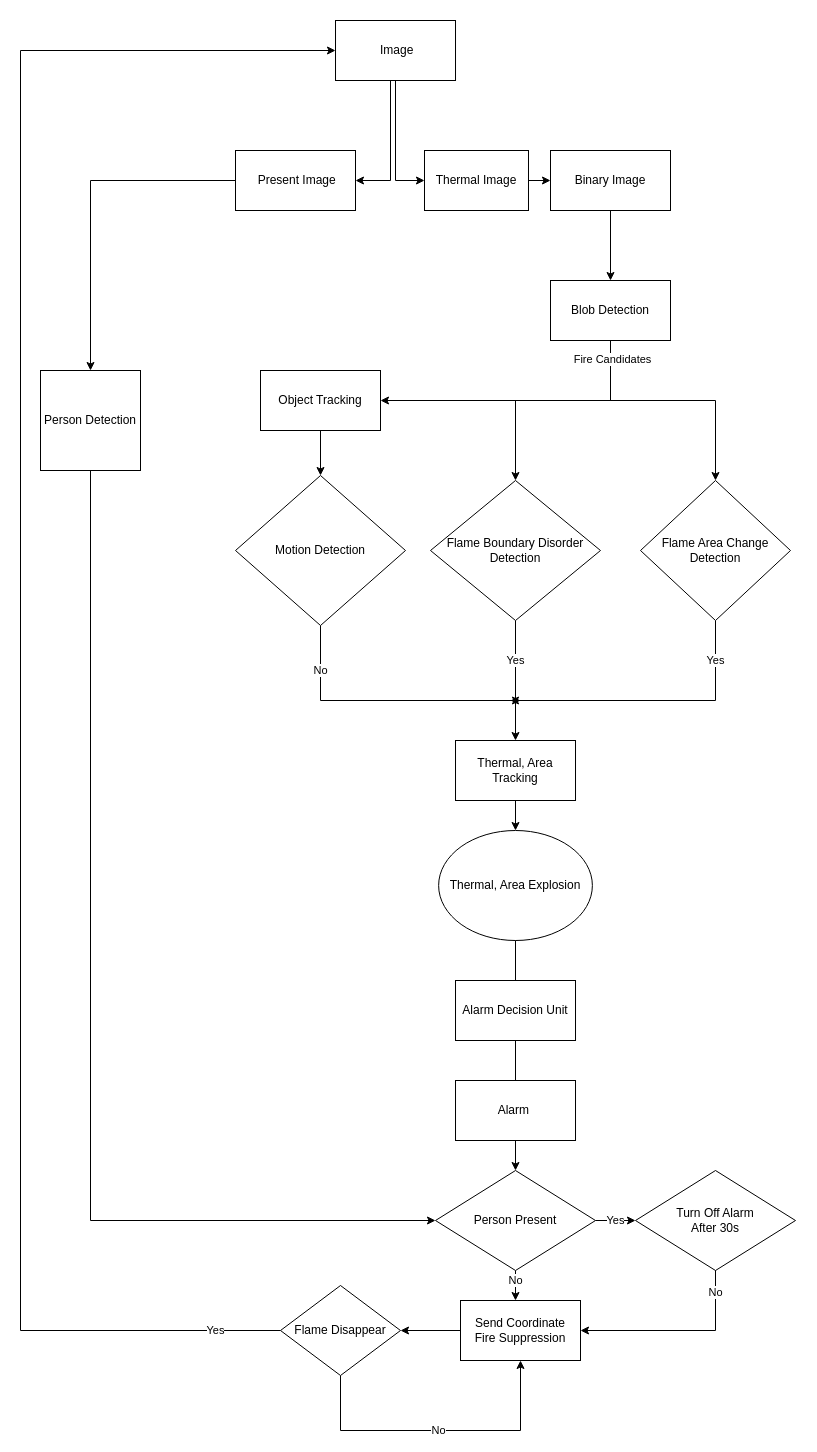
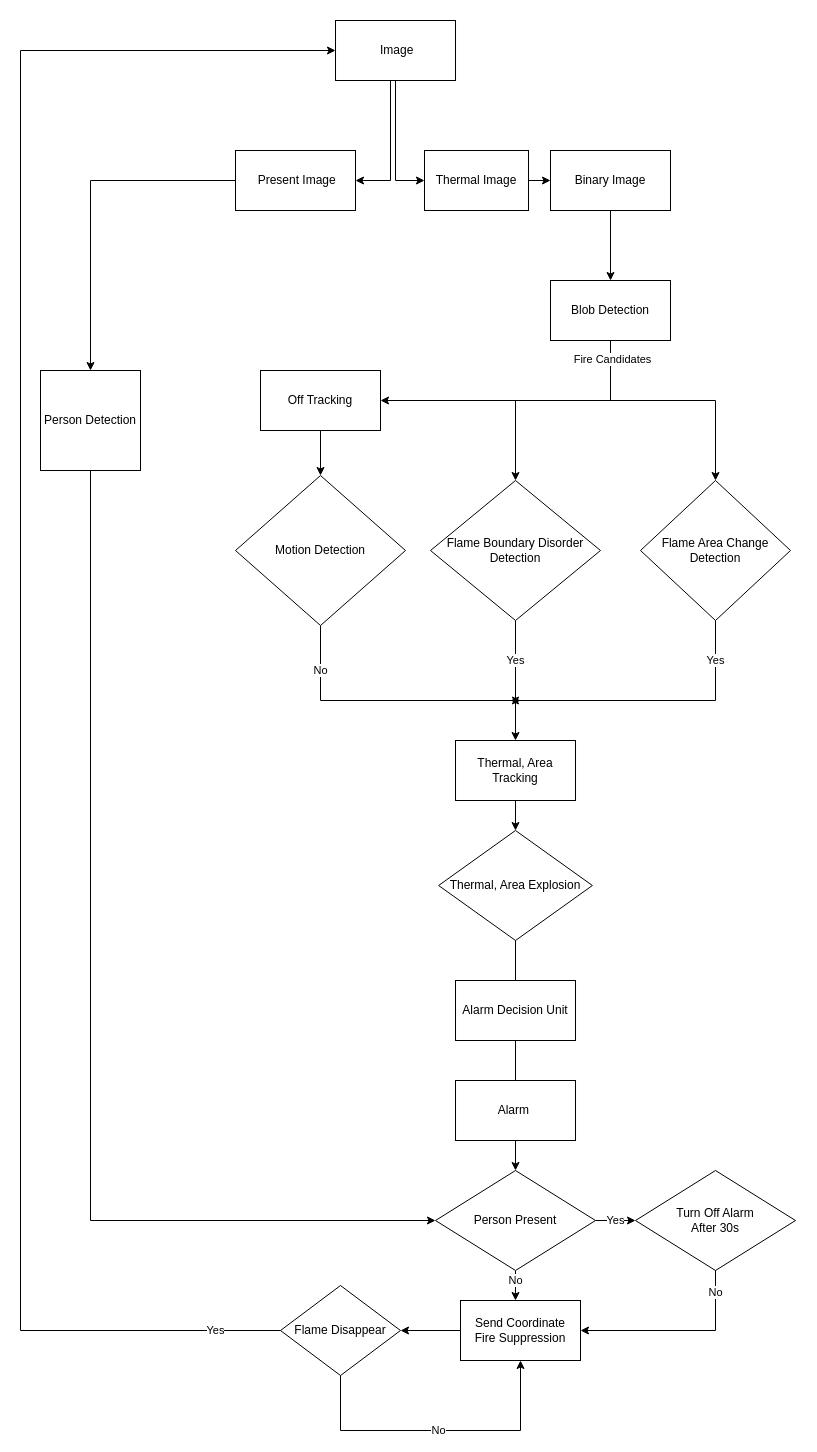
(321, 401) -> (321, 401)
(516, 886) -> (516, 886)
